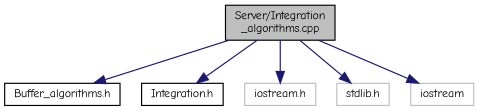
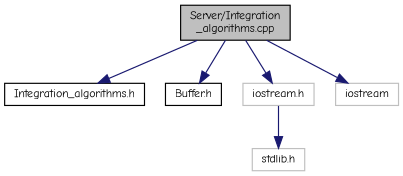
(321, 58) -> (279, 121)
(62, 94) -> (75, 94)
(182, 94) -> (193, 94)
